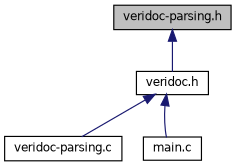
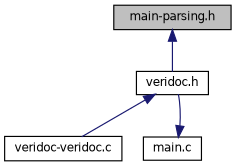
(172, 17) -> (172, 17)
(165, 122) -> (180, 110)
(63, 149) -> (63, 149)
